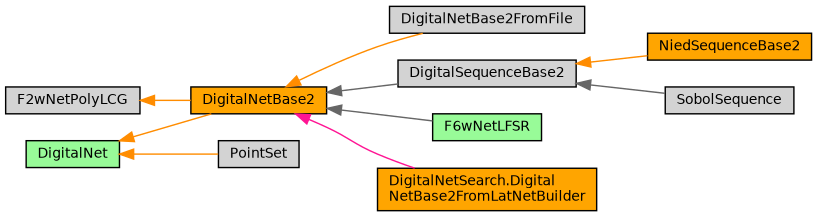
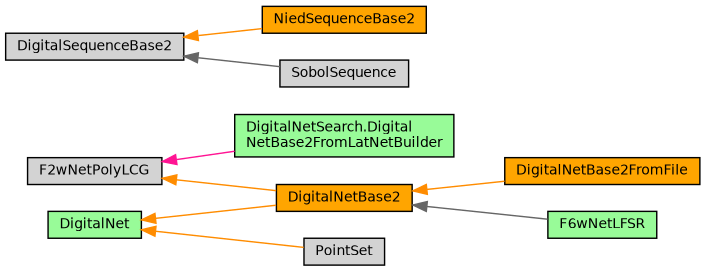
(487, 20) -> (602, 171)
(370, 87) -> none
(361, 146) -> (206, 155)
(487, 189) -> (344, 136)
